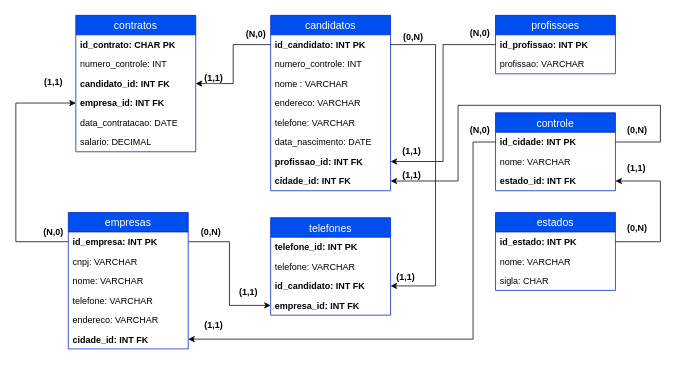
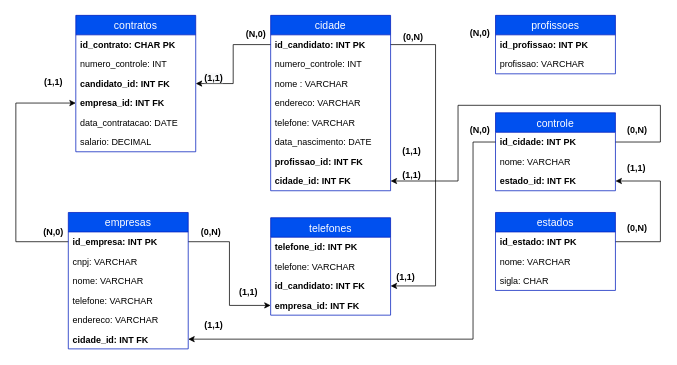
(330, 26) -> (330, 26)
(468, 45) -> none
